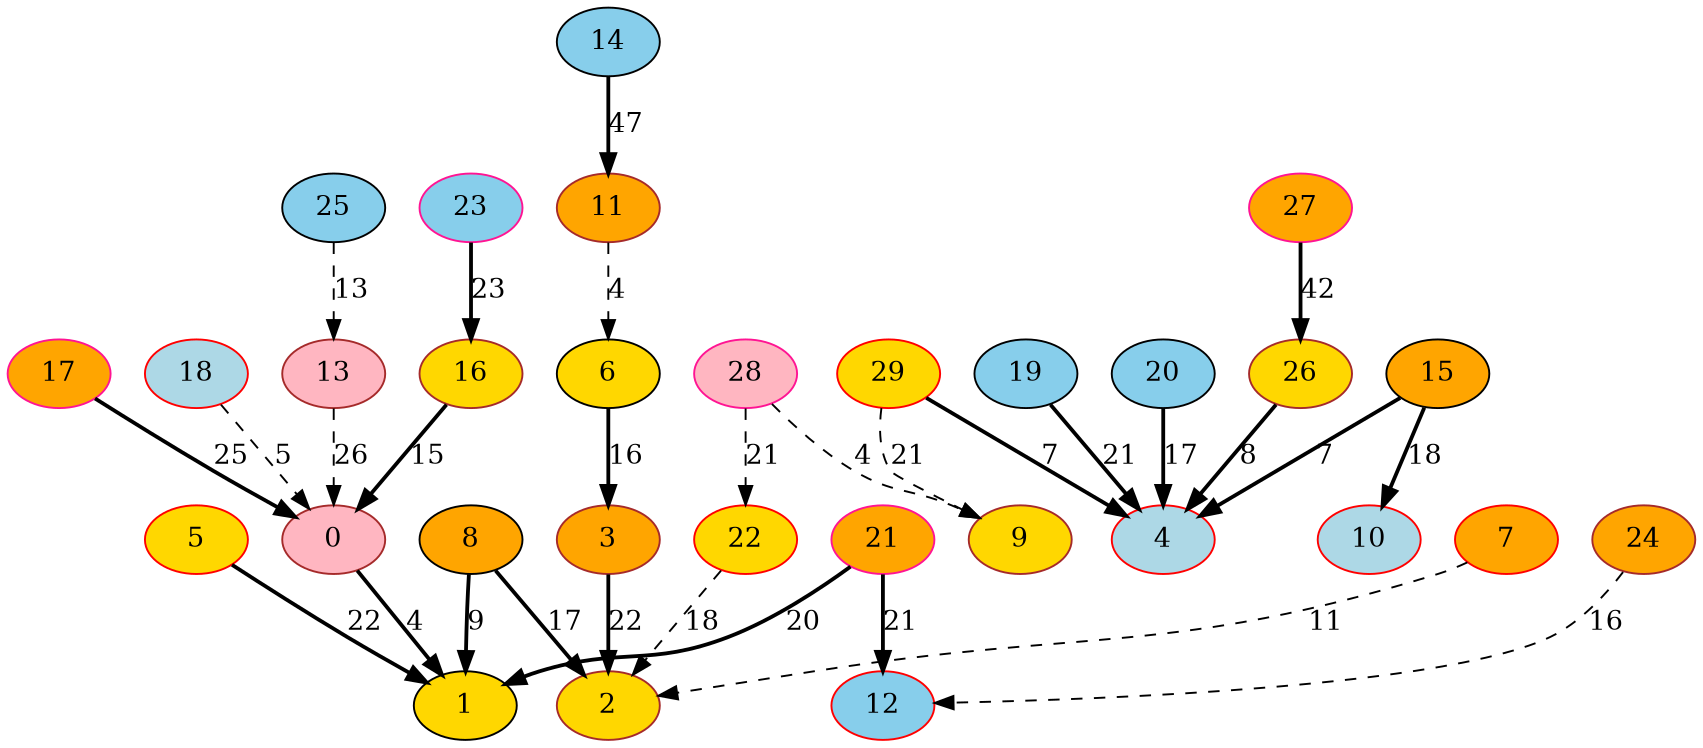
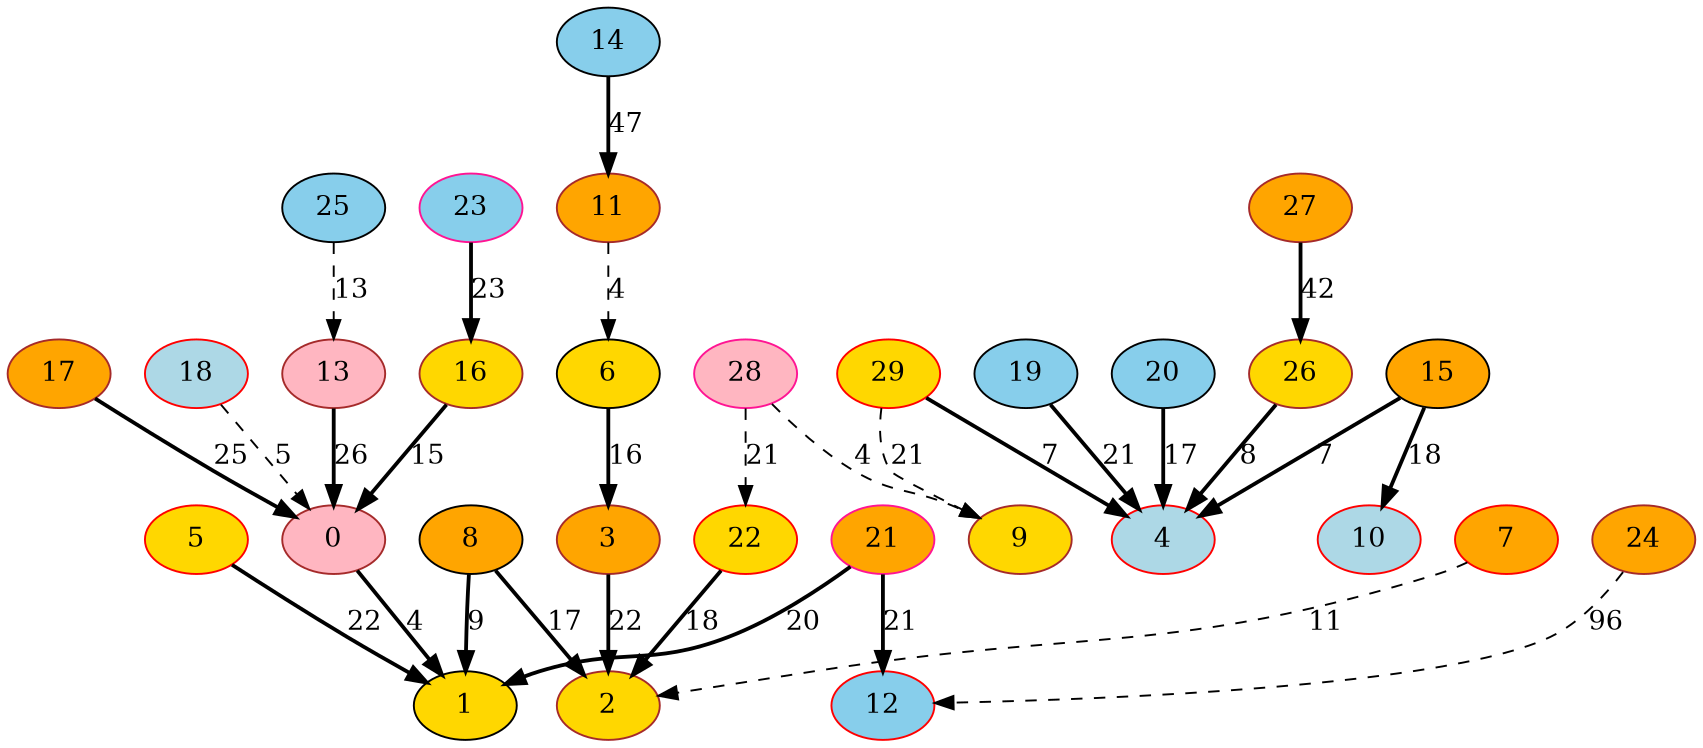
(1301, 208) -> (1301, 208)
(59, 374) -> (59, 374)
(334, 447) -> (334, 447)
(683, 615) -> (683, 615)
(1607, 623) -> (1607, 623)
